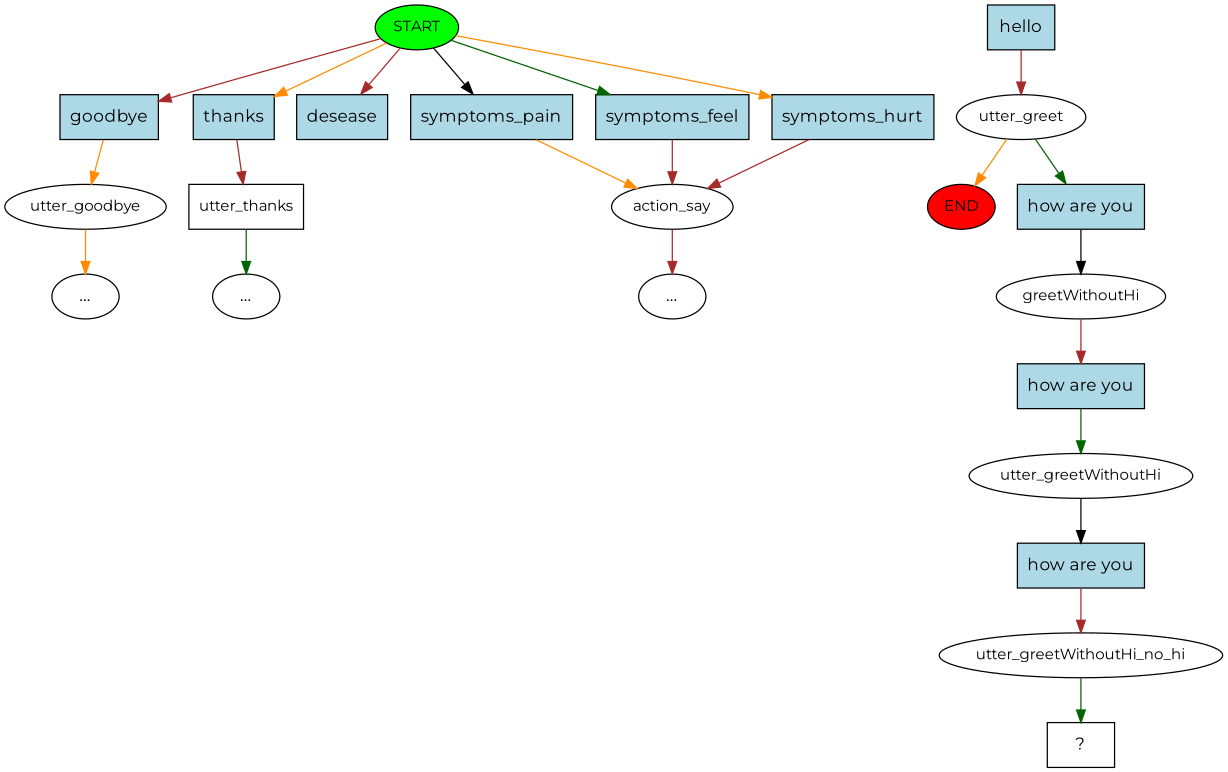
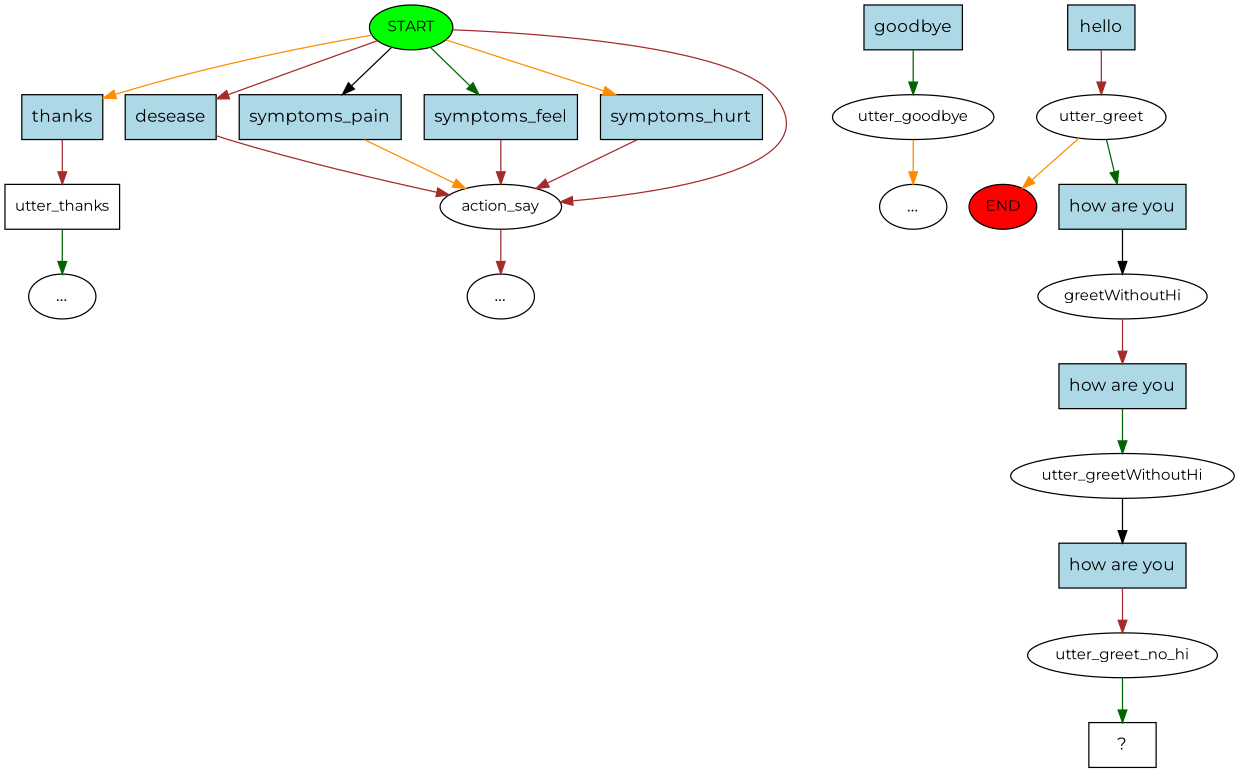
(276, 68) -> (748, 77)
(99, 156) -> (913, 66)
none -> (326, 166)
(1081, 655) -> (1122, 655)
